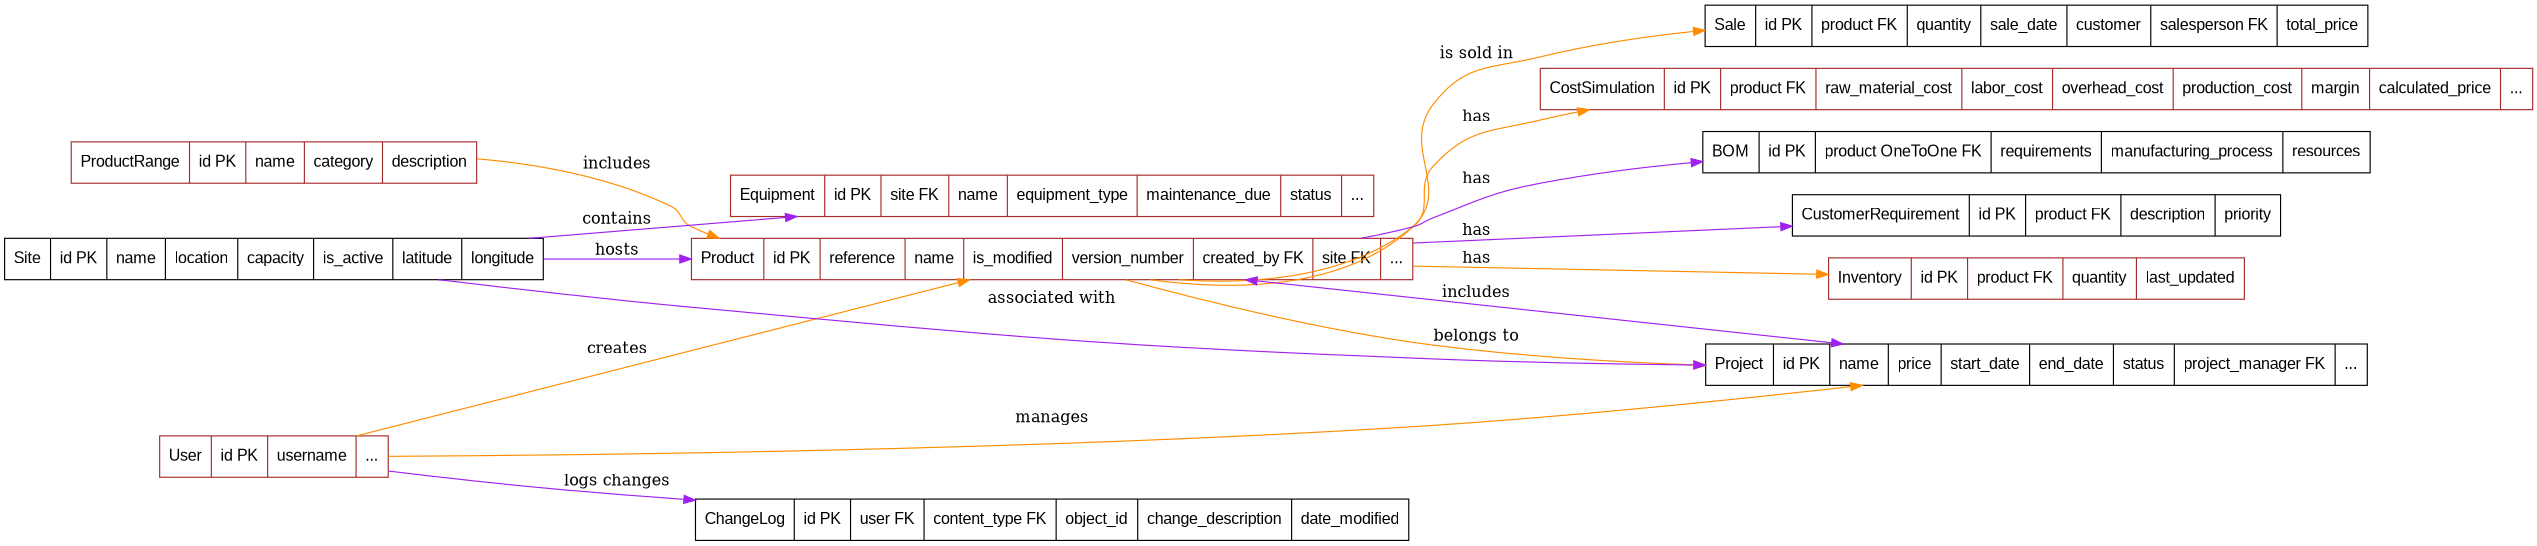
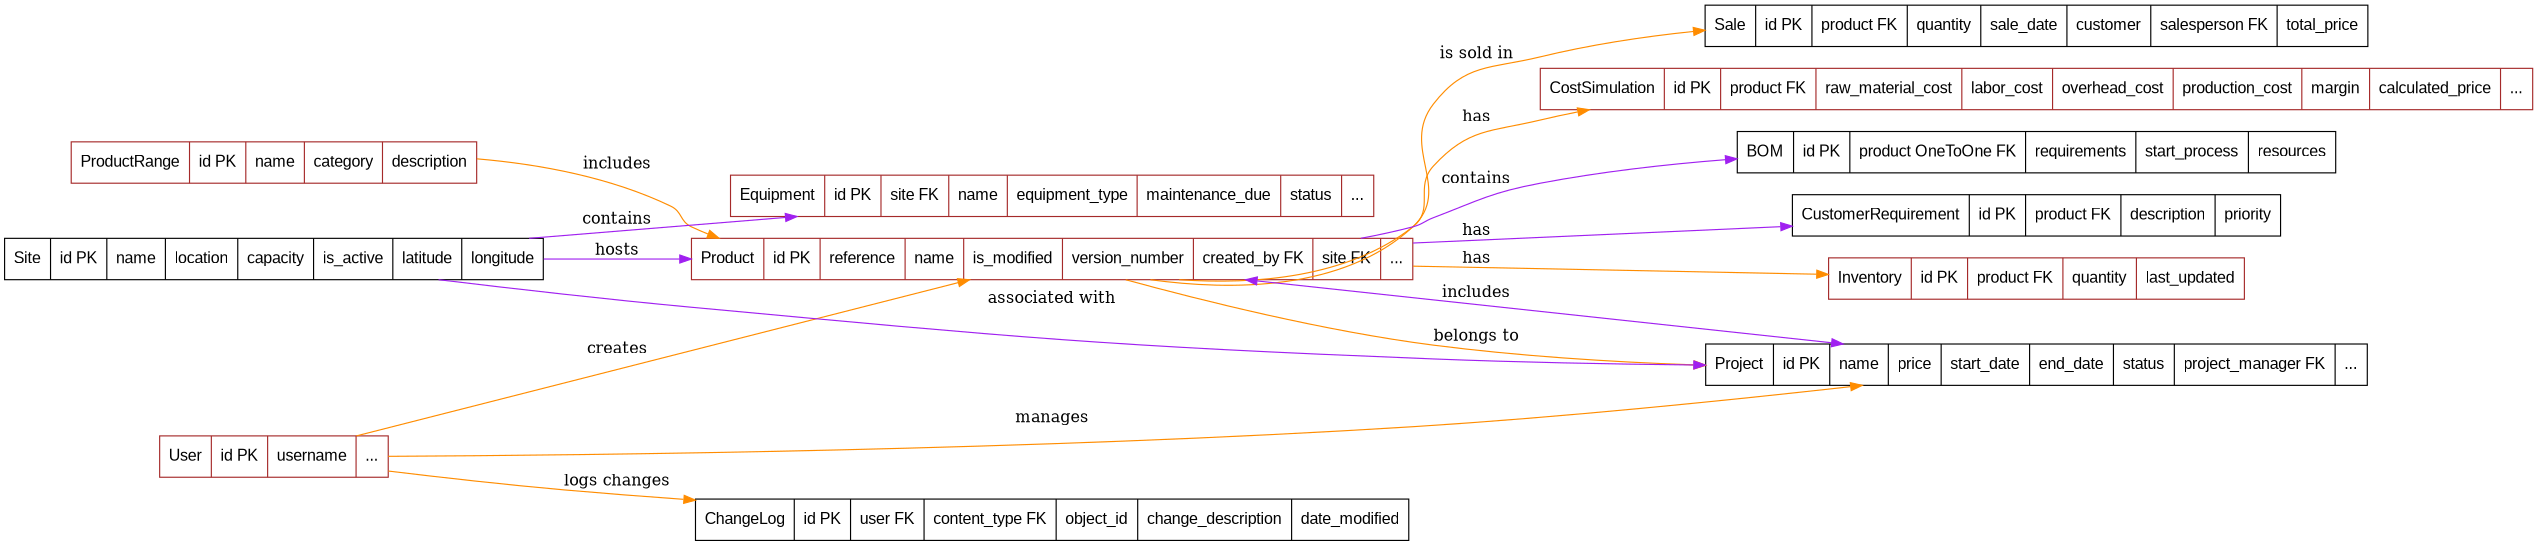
(2192, 152) -> (2192, 152)
(1477, 179) -> (1477, 179)
(536, 487) -> (536, 487)
